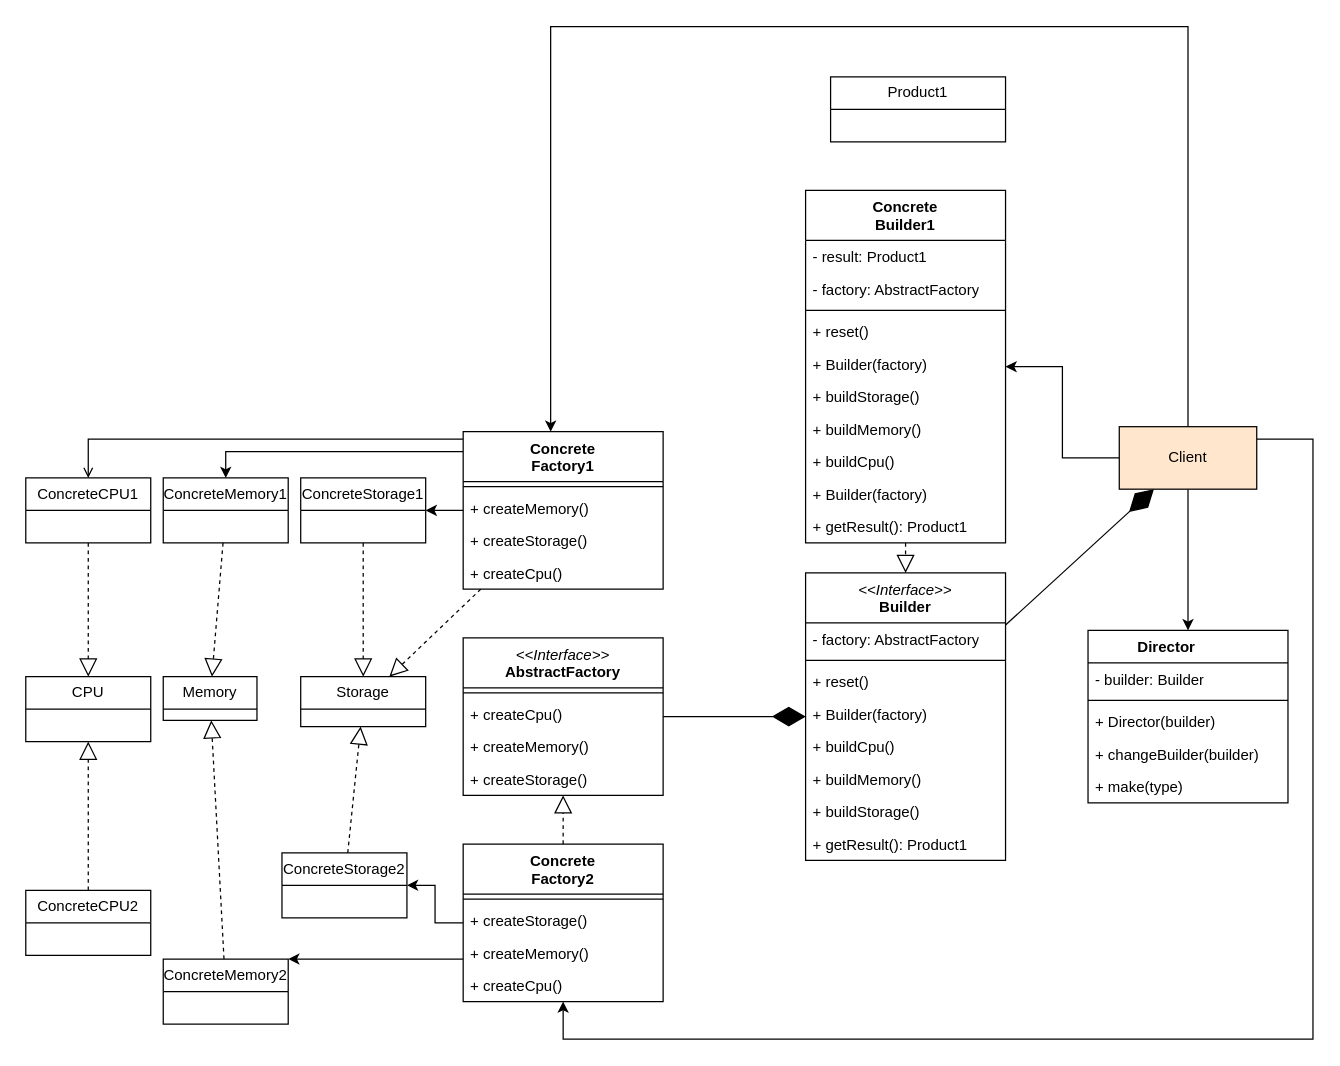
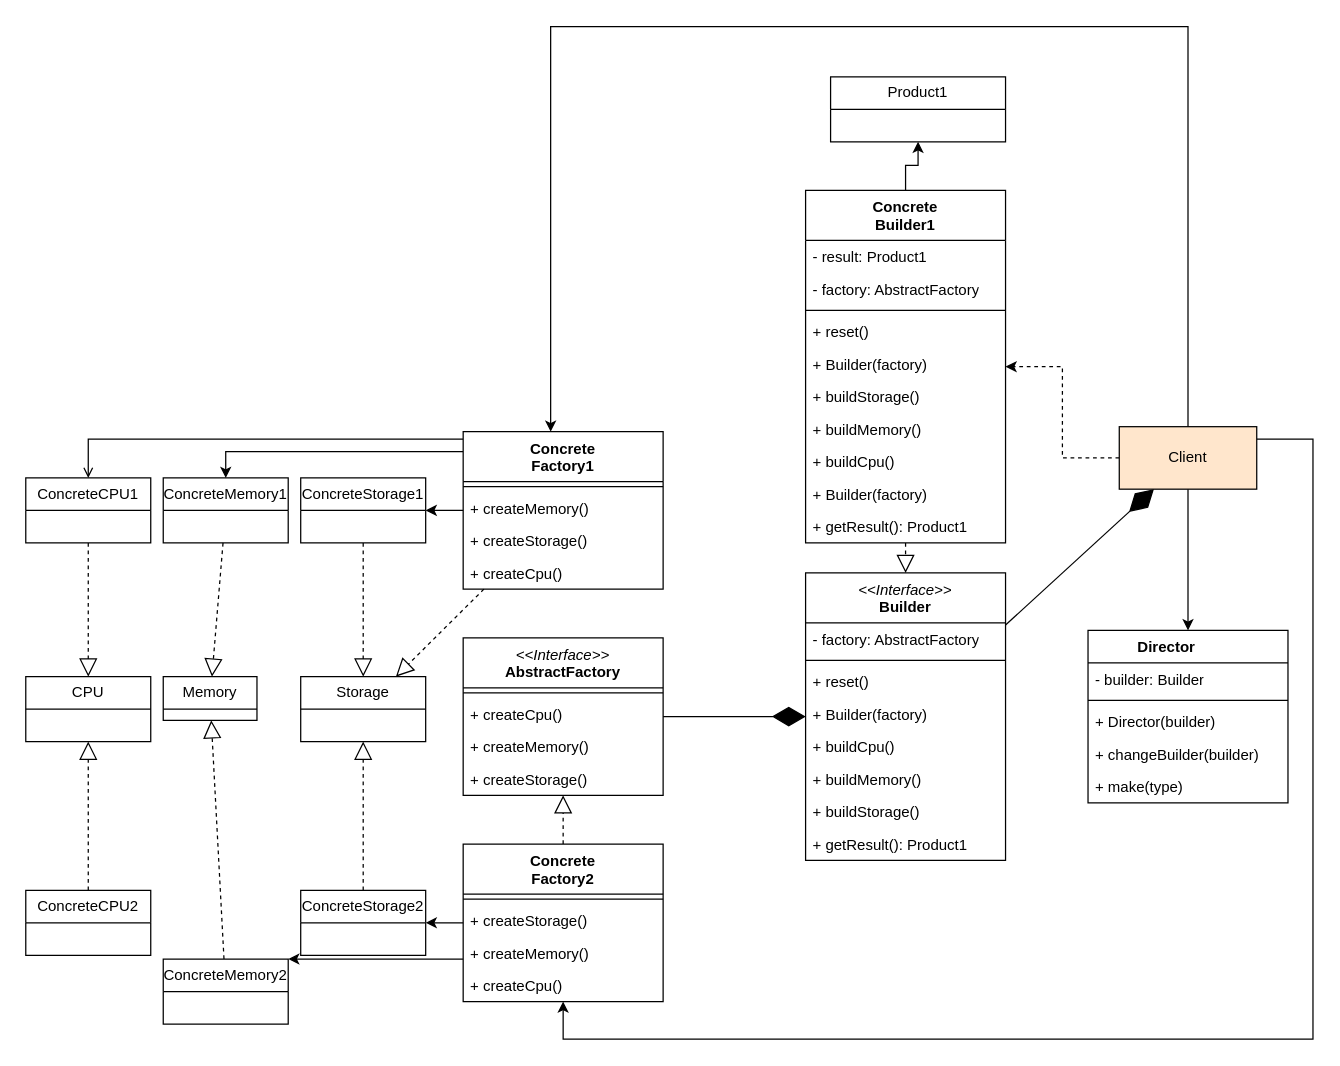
none -> (907, 166)
(1063, 415) -> (1063, 415)
(363, 702) -> (363, 709)
(344, 886) -> (363, 923)
